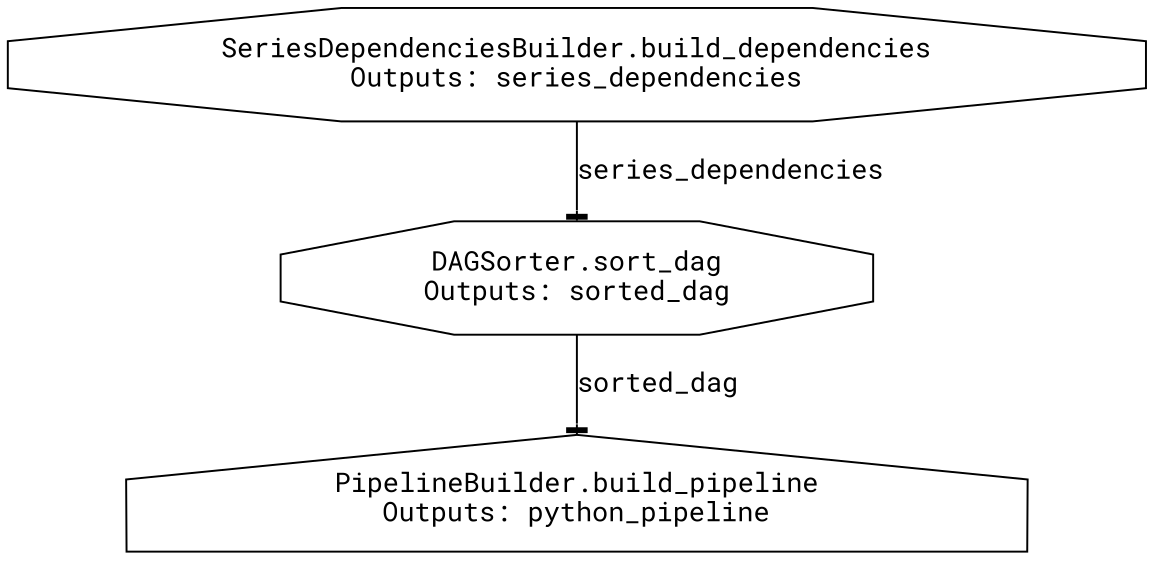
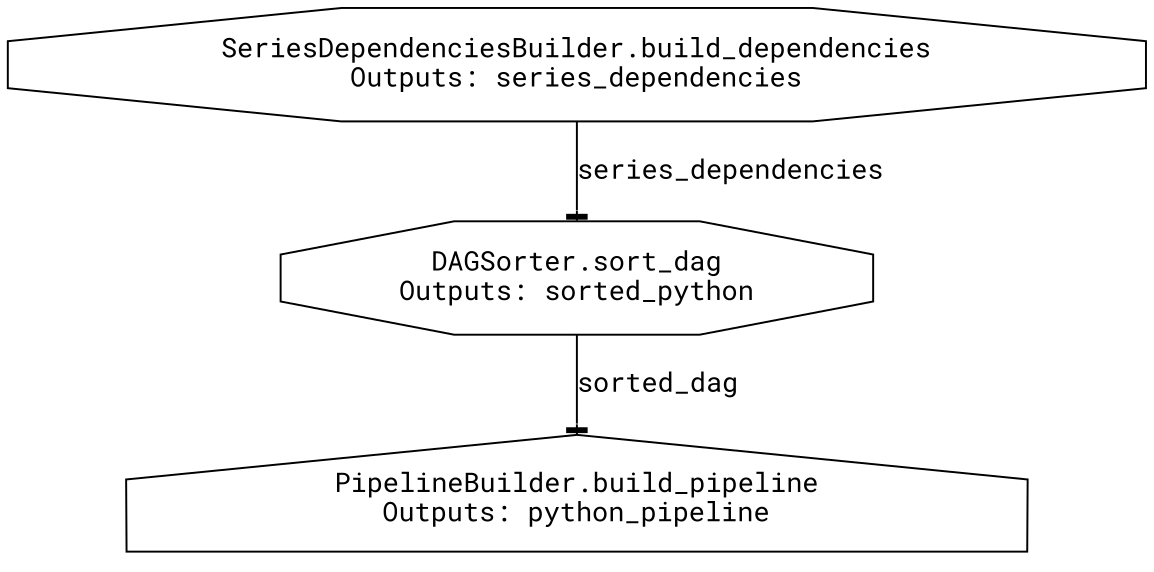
(577, 278) -> (577, 278)
